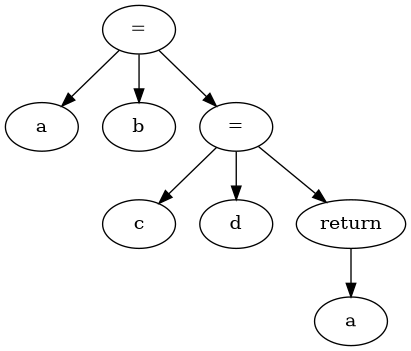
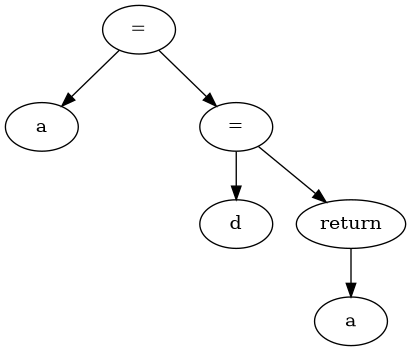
(139, 127) -> none
(139, 224) -> none
